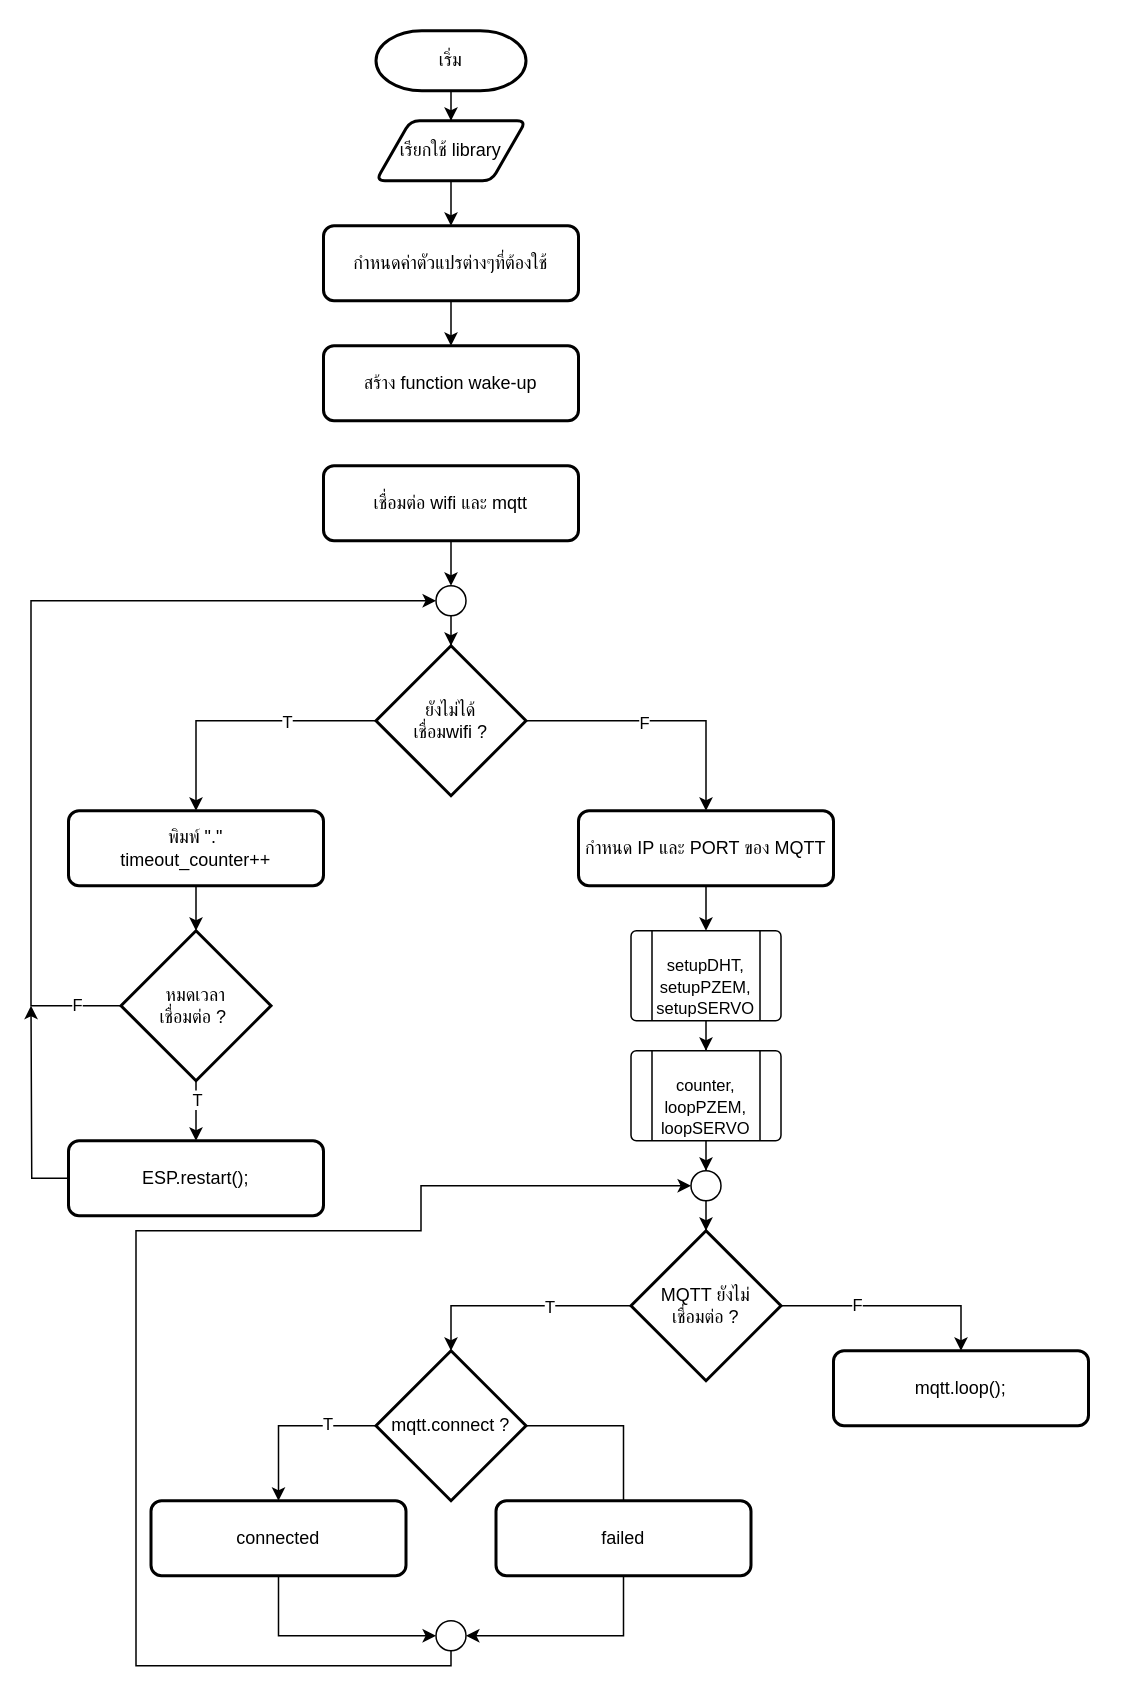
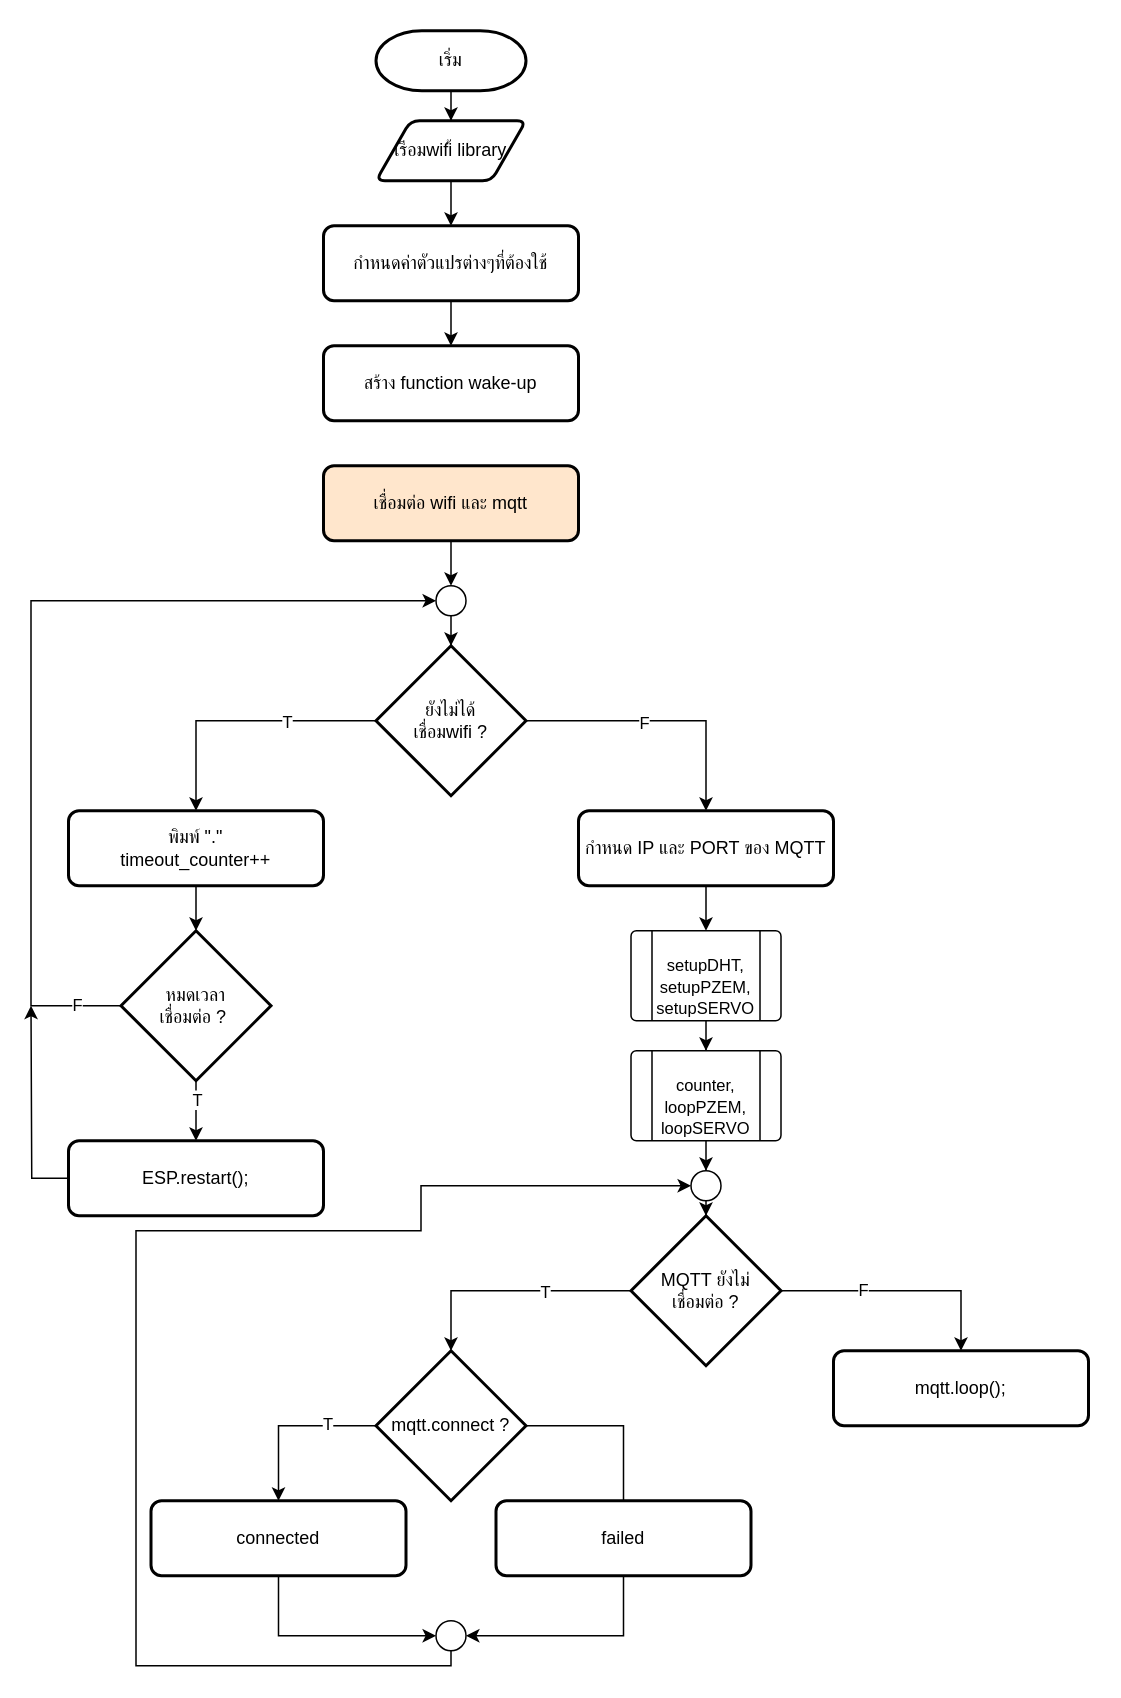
(451, 151) -> (451, 151)
(451, 503) -> (451, 503)
(706, 1306) -> (706, 1291)
